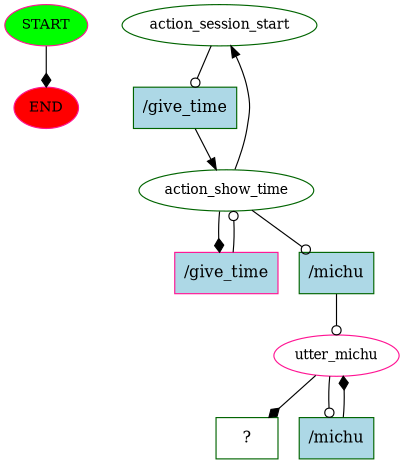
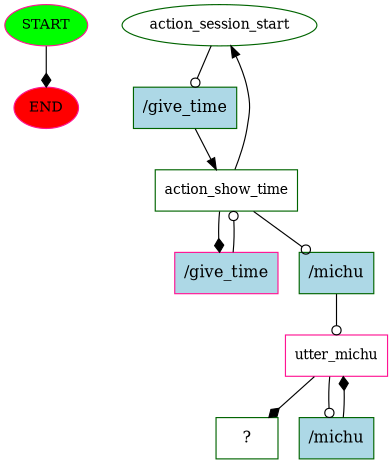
(226, 190) -> (226, 190)
(337, 356) -> (337, 356)
